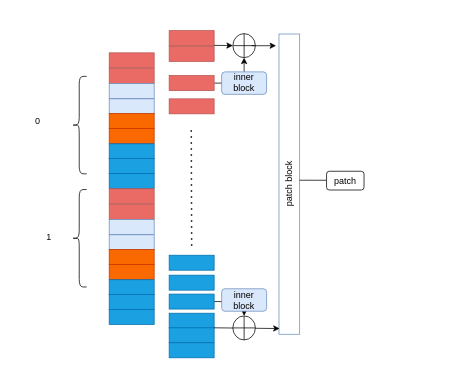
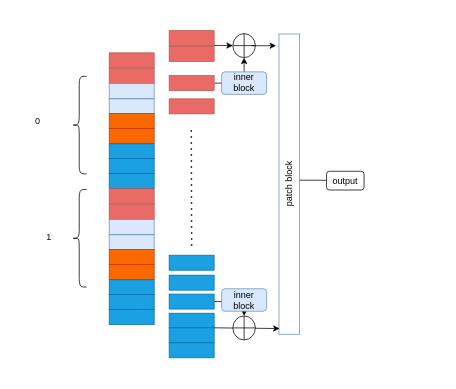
(345, 181) -> (345, 181)
